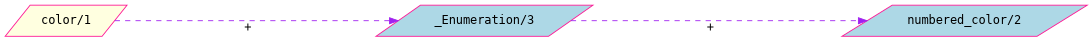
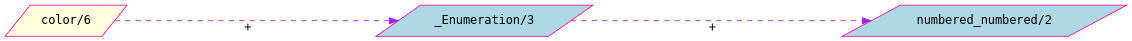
(66, 21) -> (66, 21)
(965, 21) -> (984, 21)
